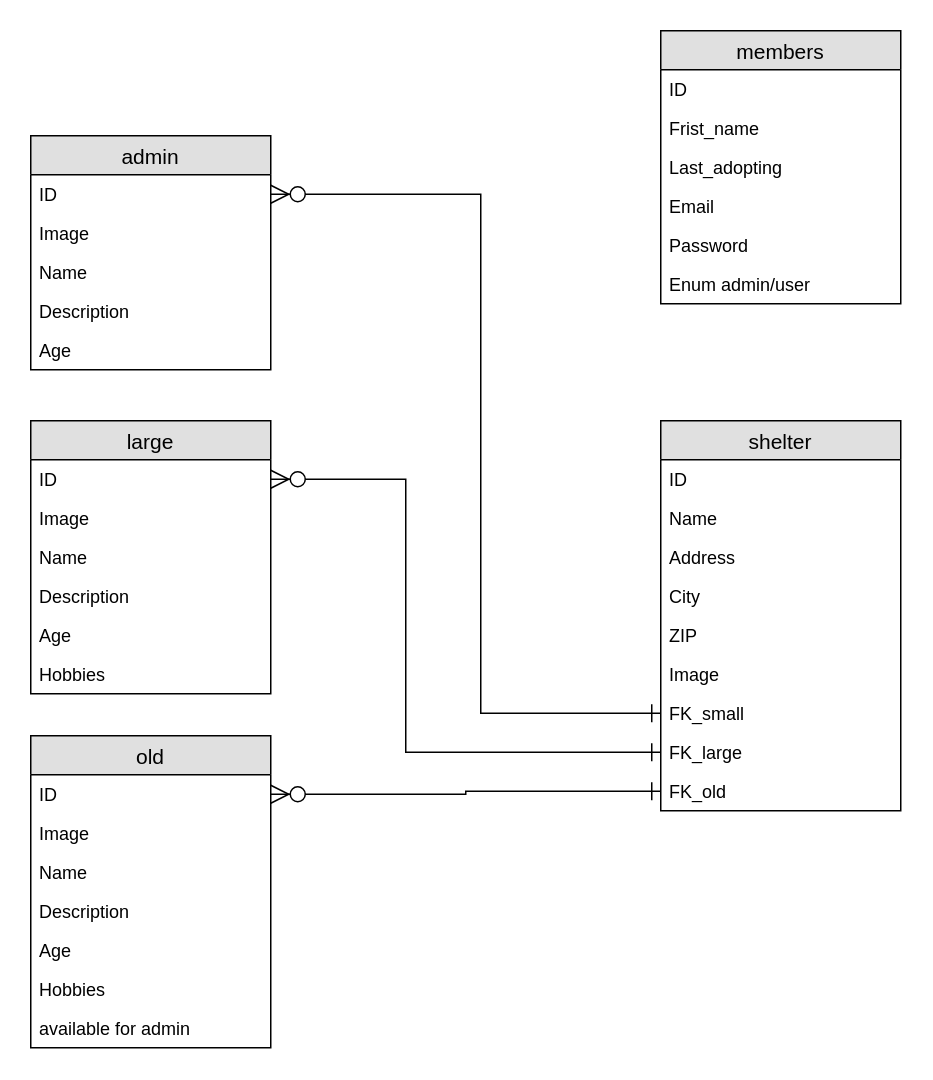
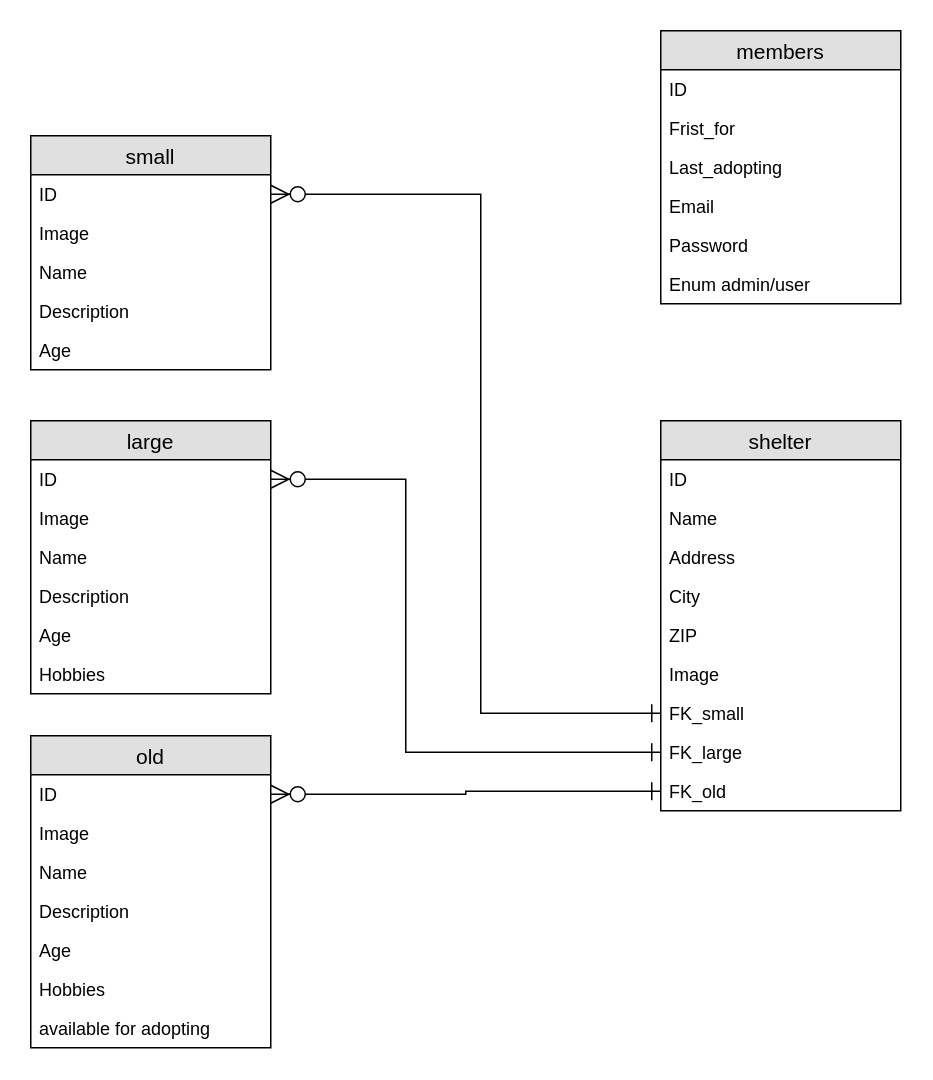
(717, 129) -> (712, 129)
(150, 157) -> (150, 157)
(121, 1029) -> (136, 1029)
